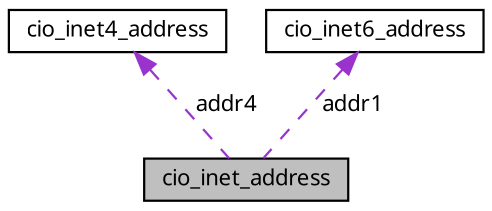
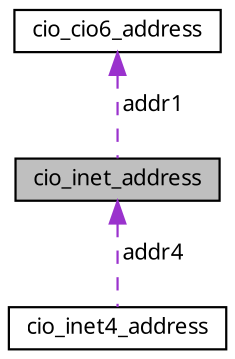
(375, 31) -> (118, 31)
(190, 114) -> (118, 265)
